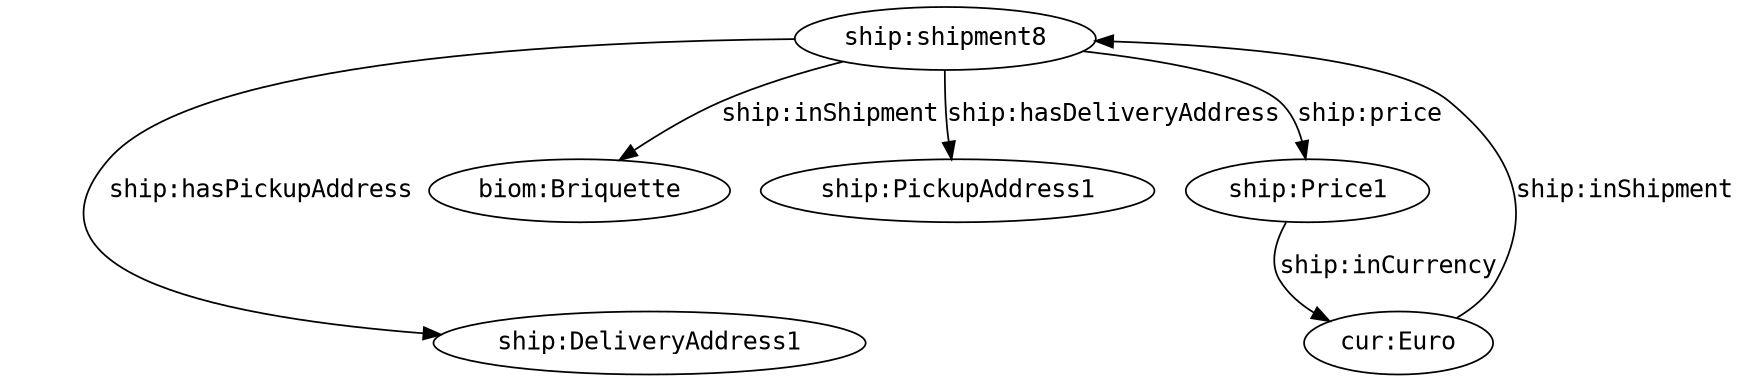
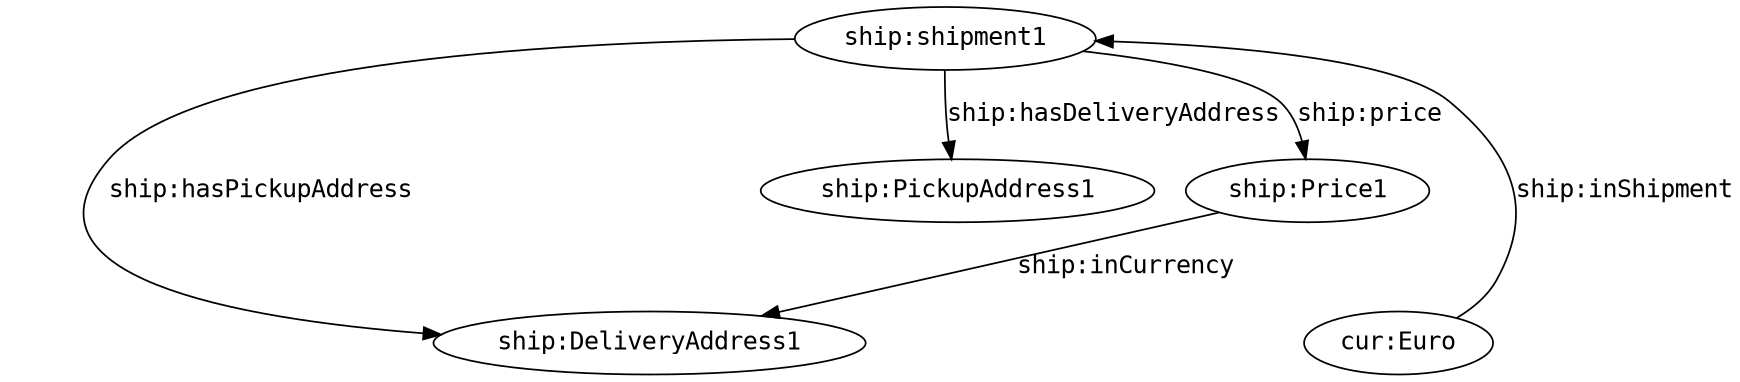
(945, 38) -> (945, 38)
(580, 191) -> none
(1277, 274) -> (999, 262)
